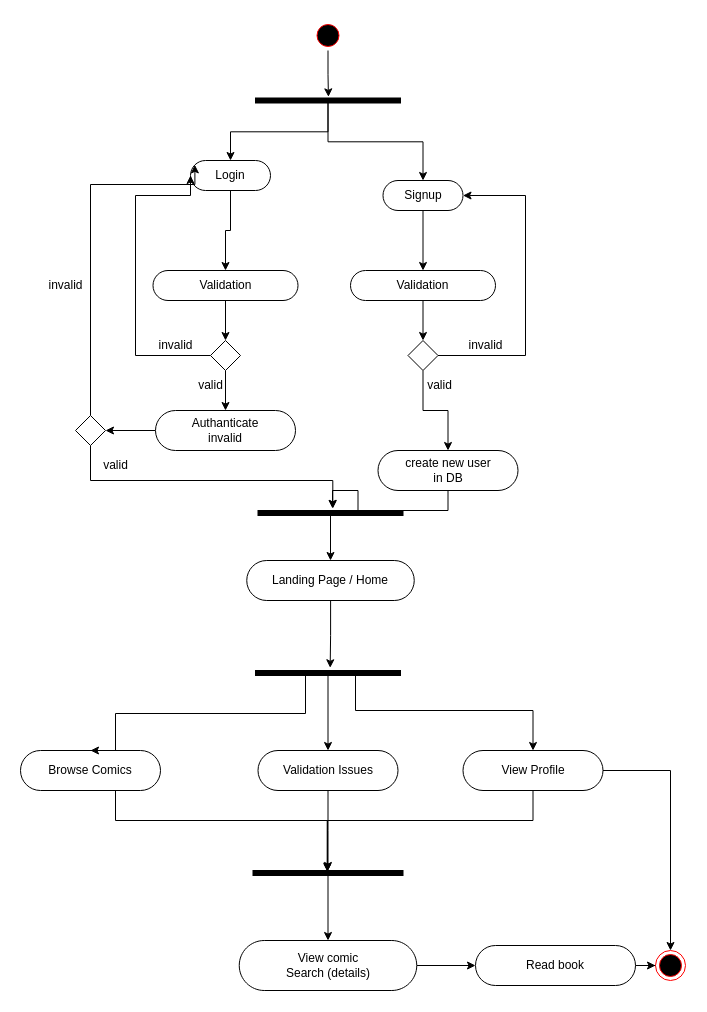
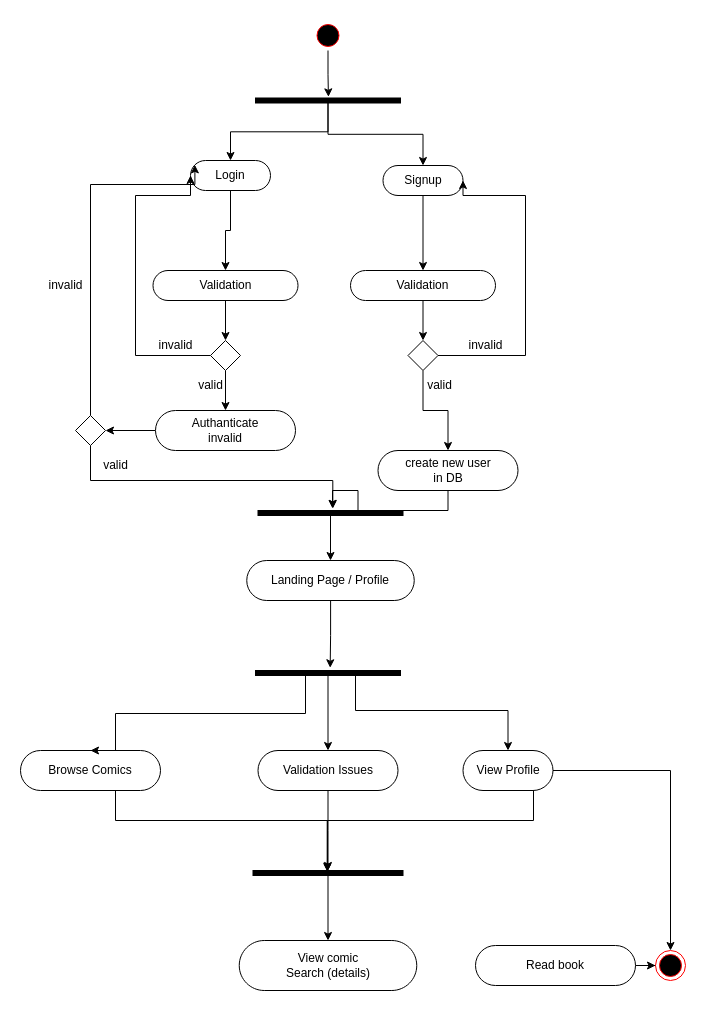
(423, 196) -> (423, 181)
(331, 581) -> (331, 581)
(533, 771) -> (508, 771)
(443, 966) -> none
